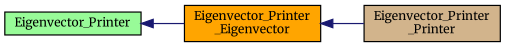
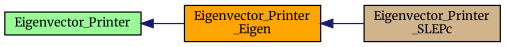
(253, 24) -> (253, 24)
(432, 24) -> (432, 24)
